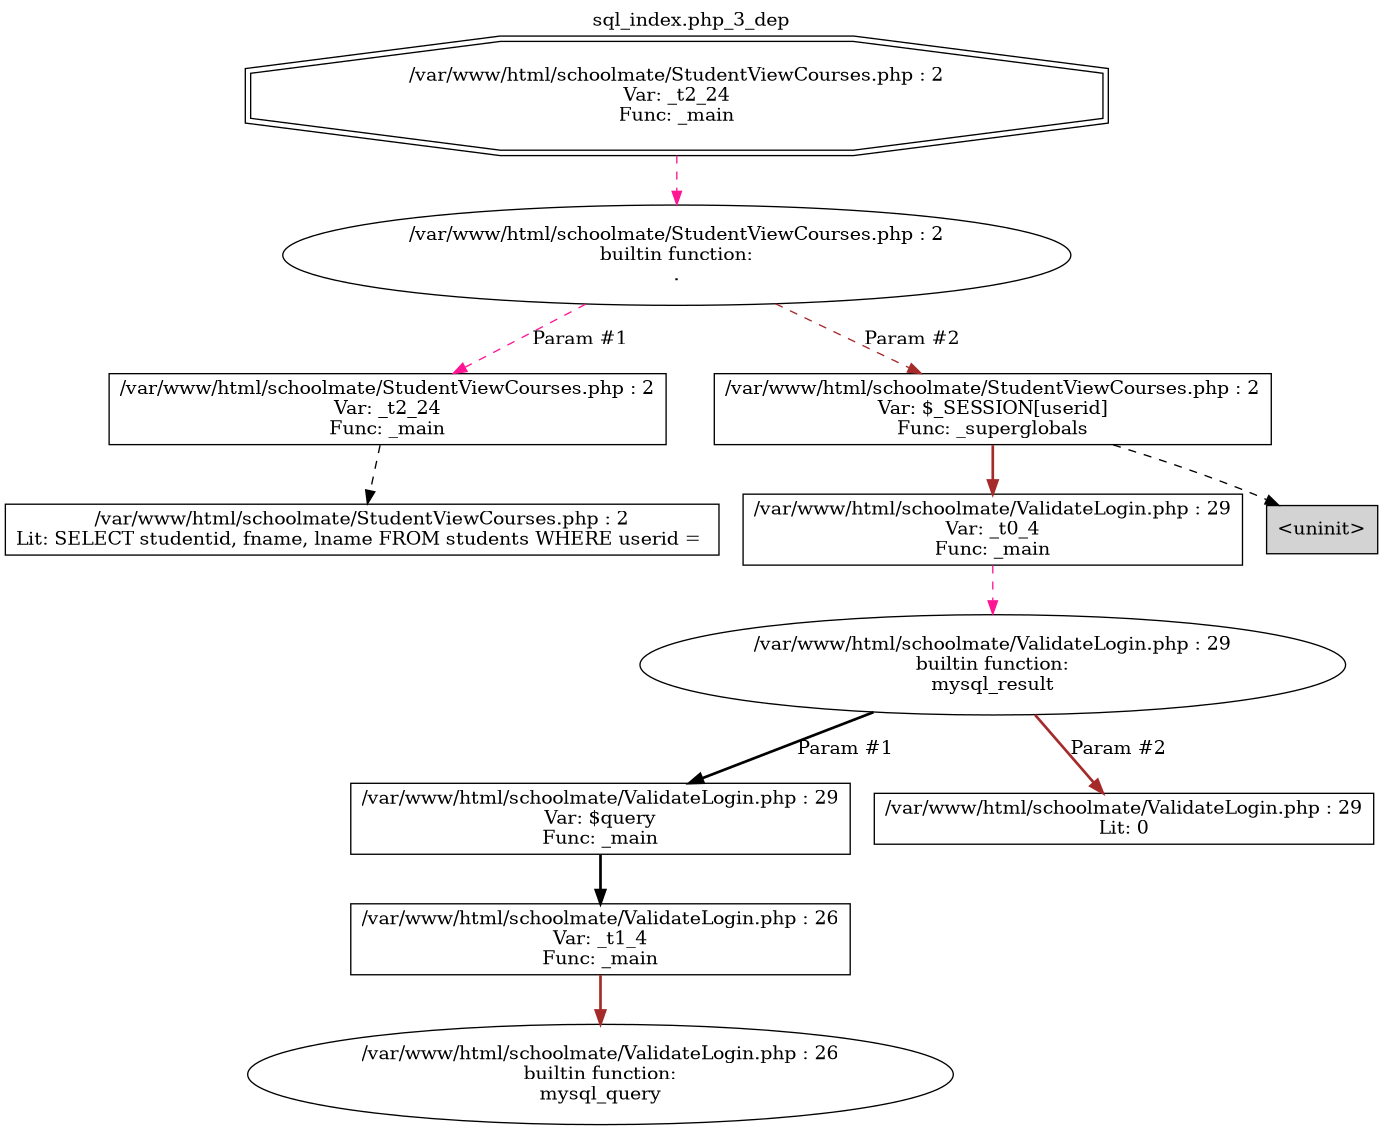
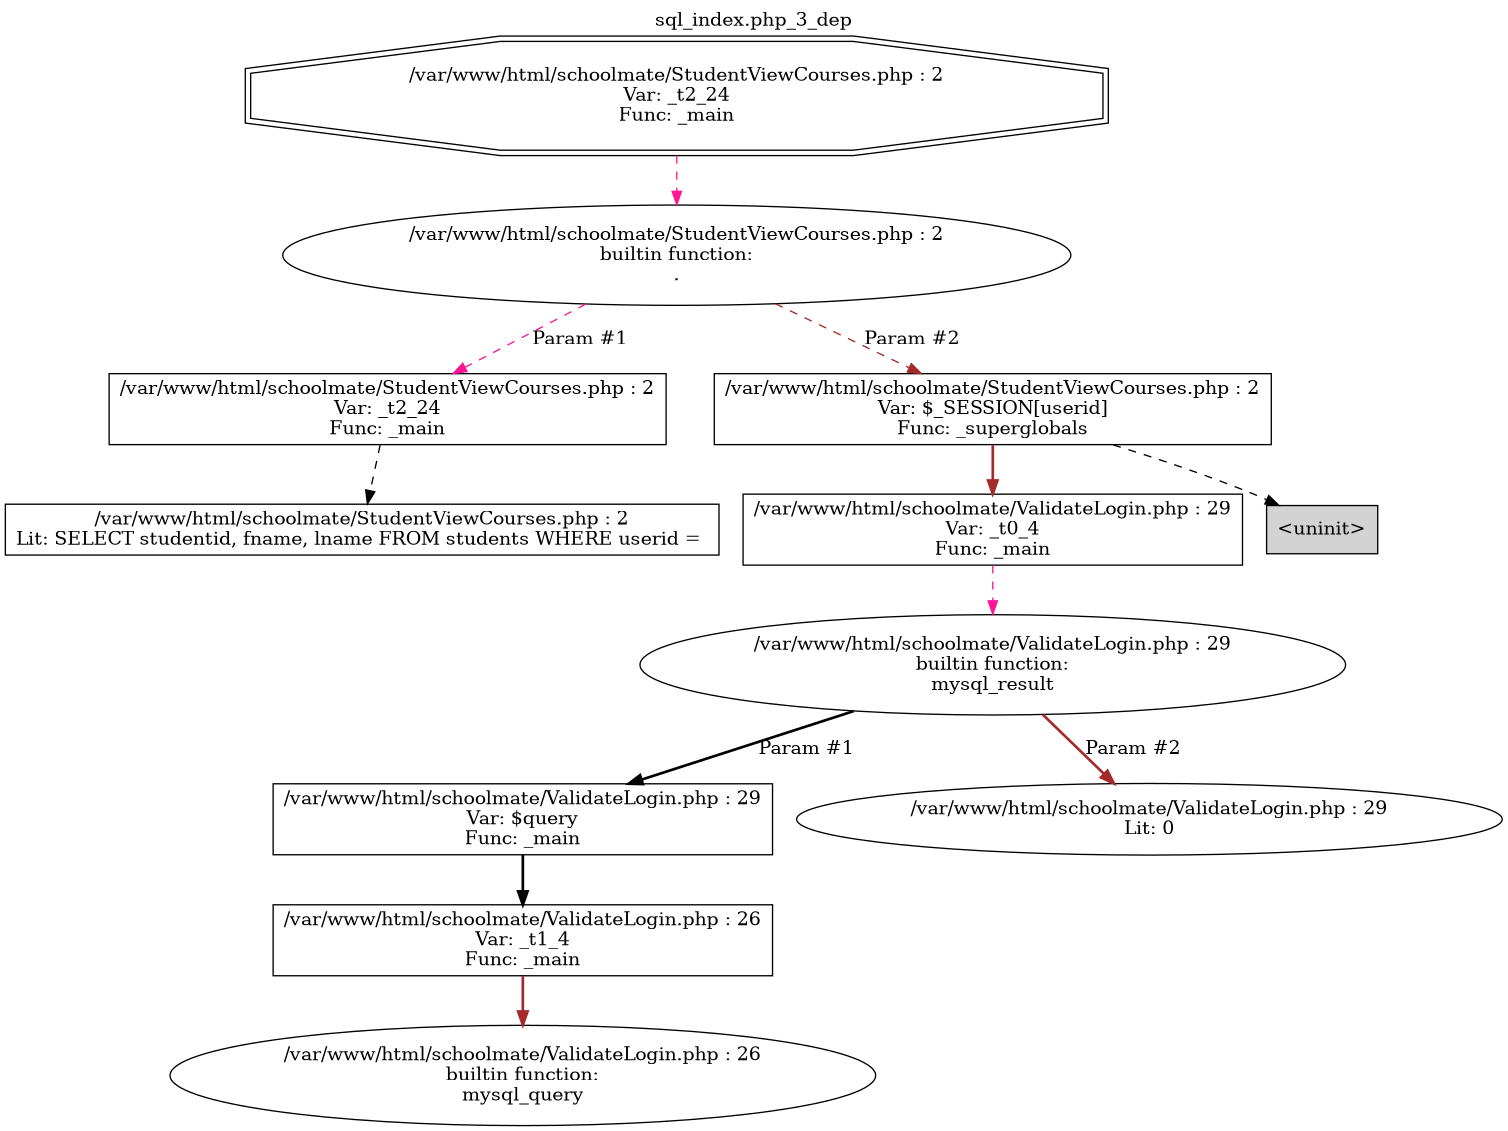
(1124, 819) -> (1149, 819)
